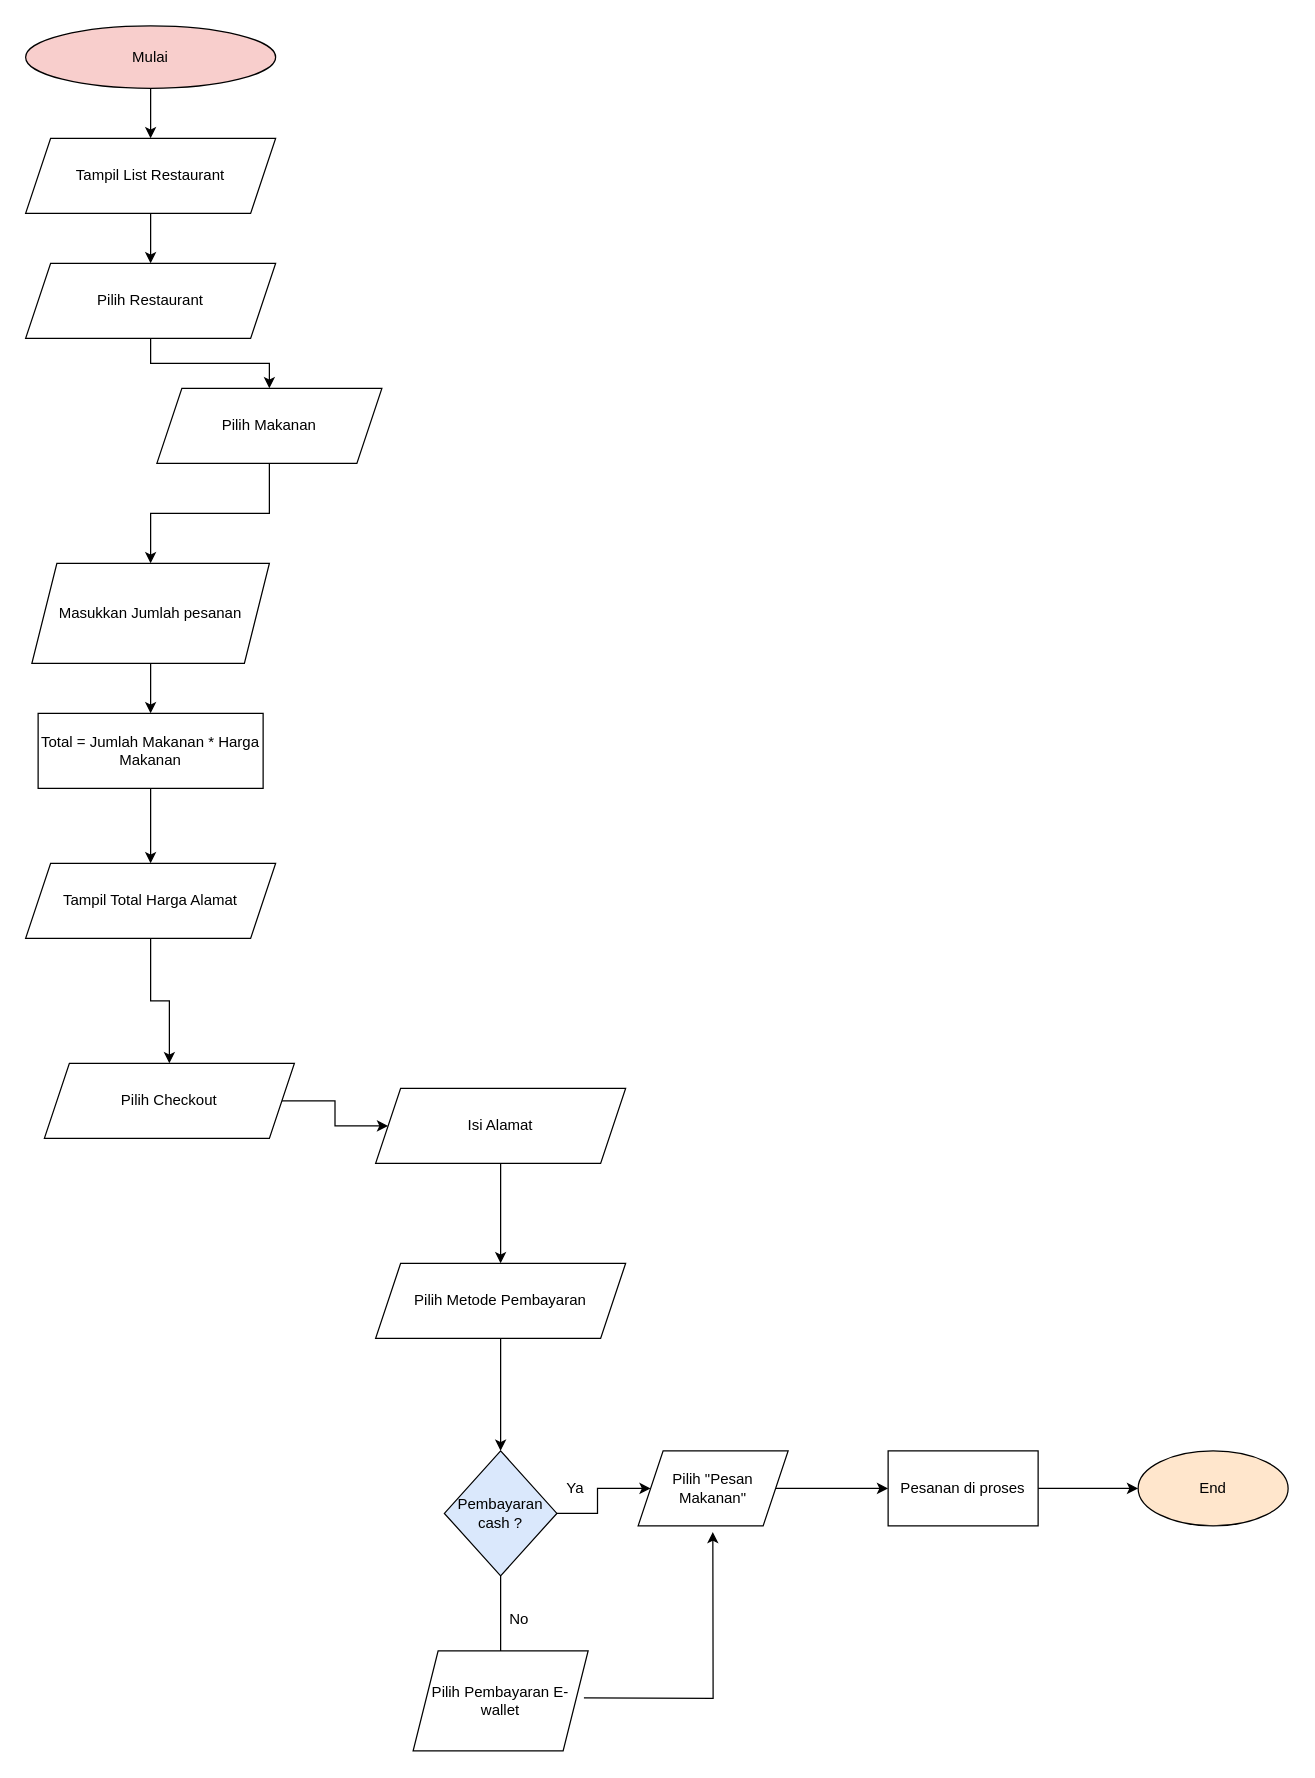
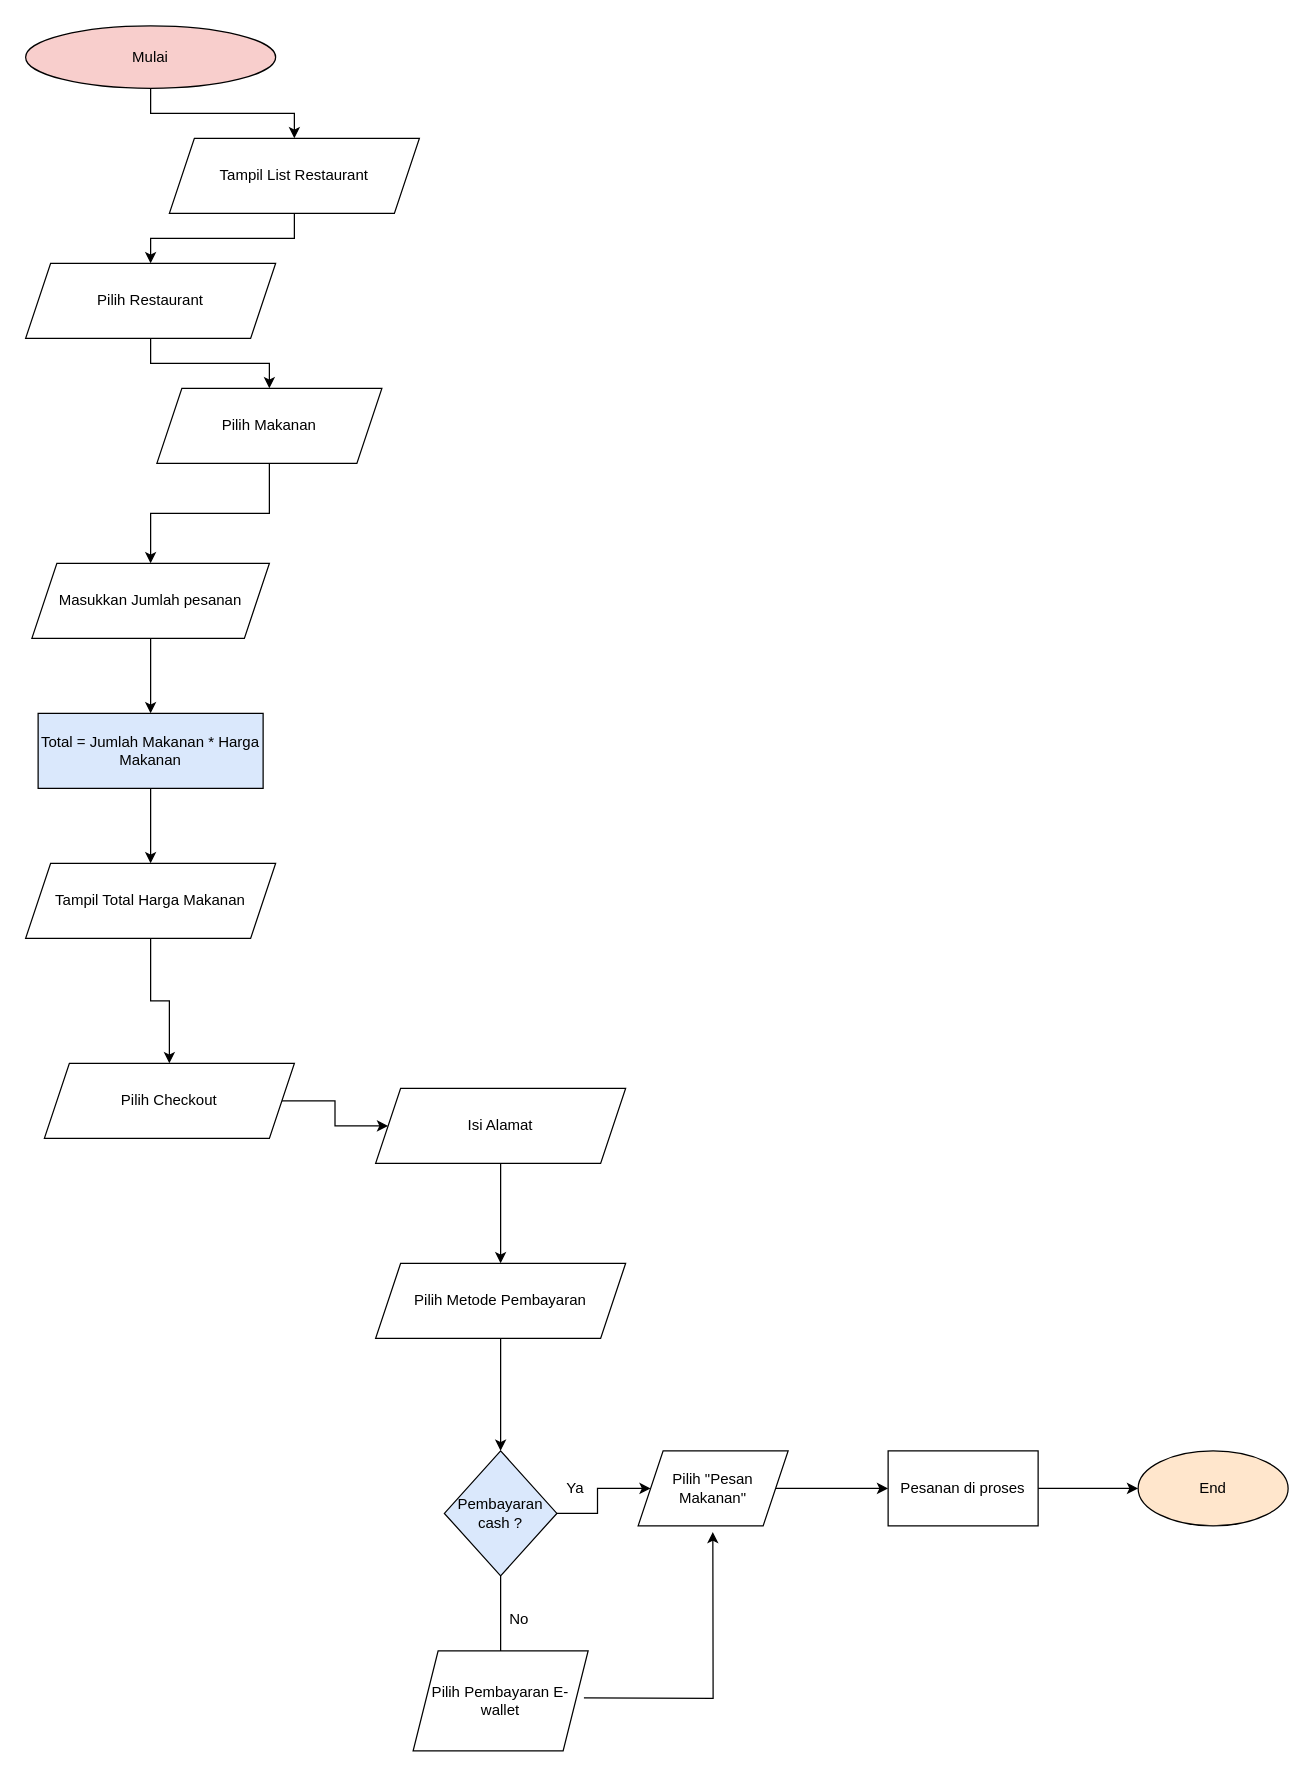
(151, 176) -> (294, 176)
(151, 613) -> (151, 601)
(151, 751) -> (151, 751)
(151, 901) -> (151, 901)
